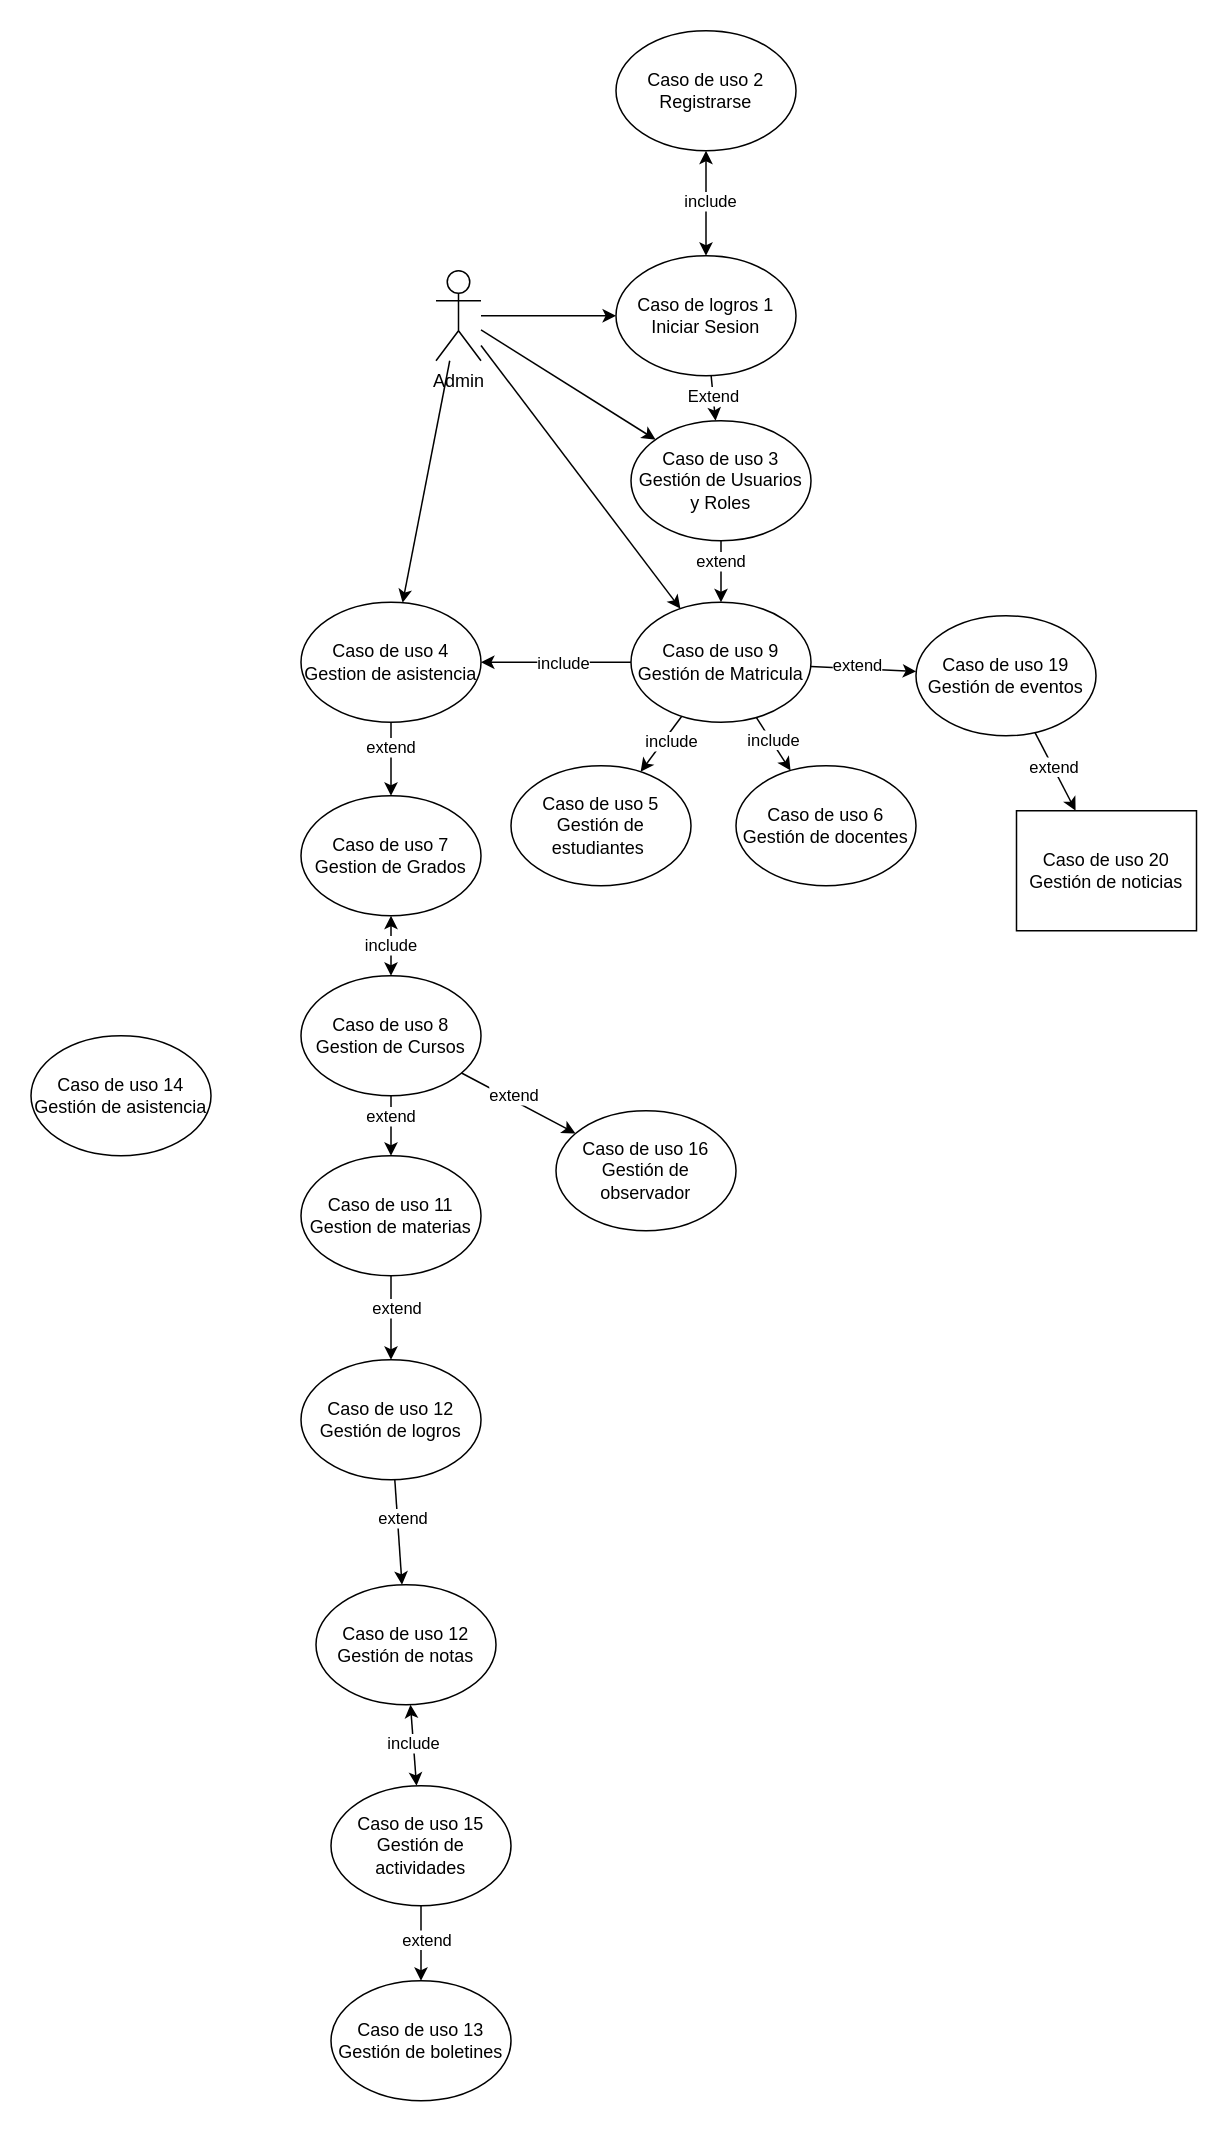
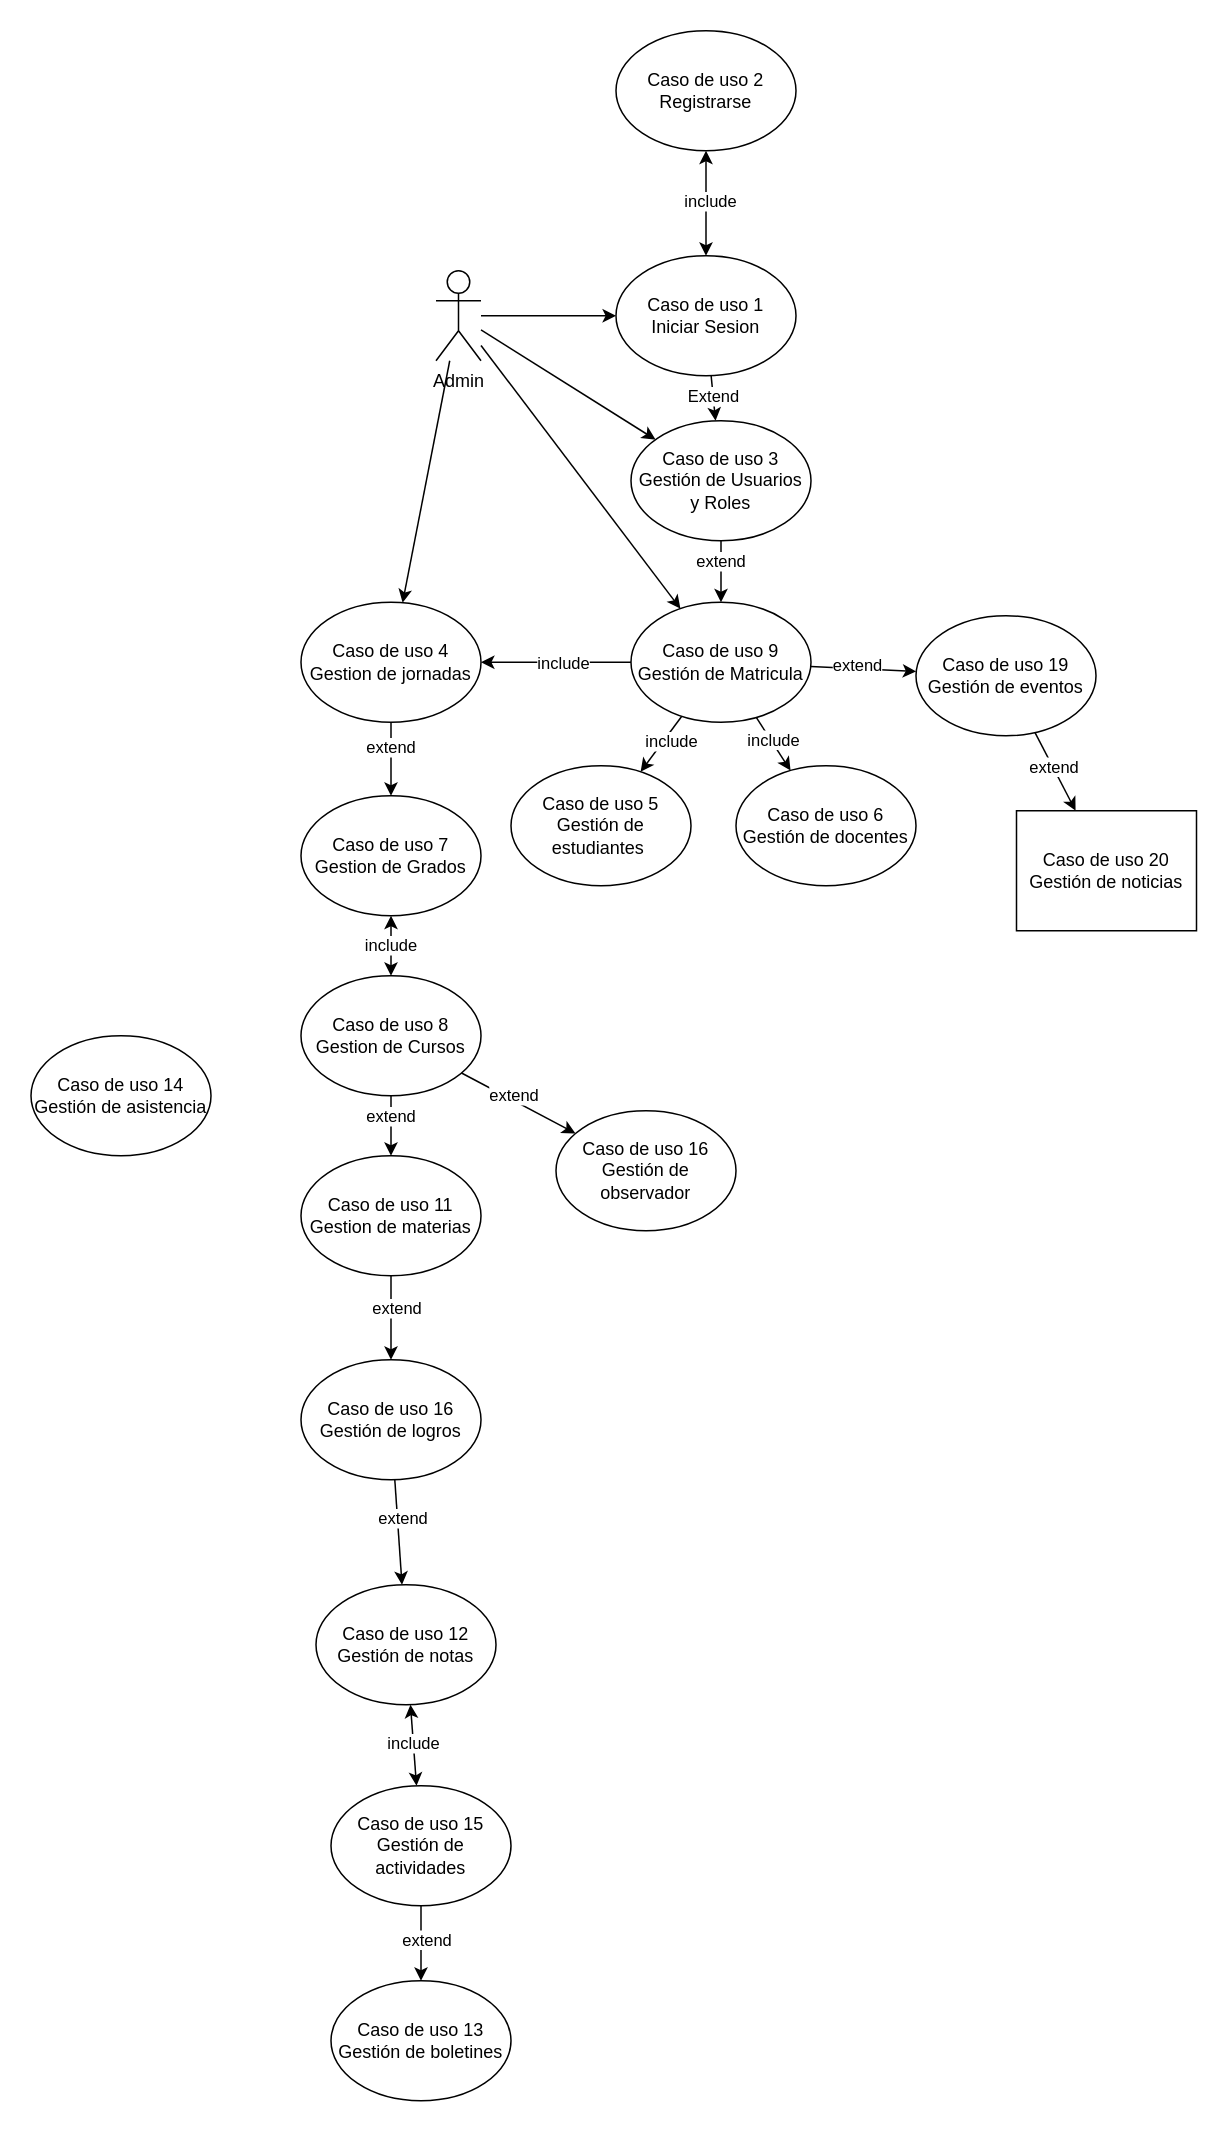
(706, 316) -> (706, 316)
(391, 662) -> (391, 662)
(391, 1420) -> (391, 1420)
